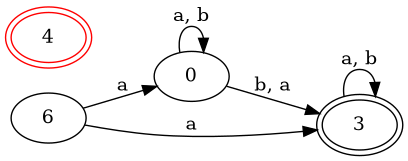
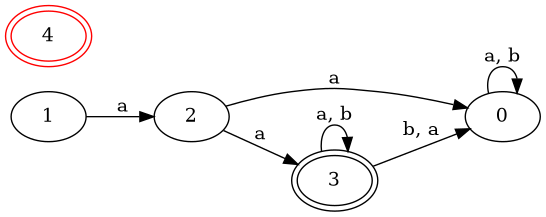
(266, 98) -> (415, 150)
none -> (49, 117)
(49, 118) -> (192, 117)
